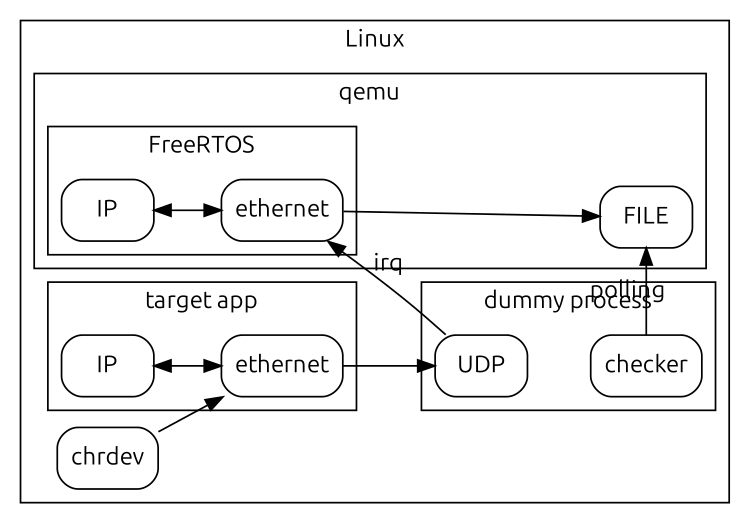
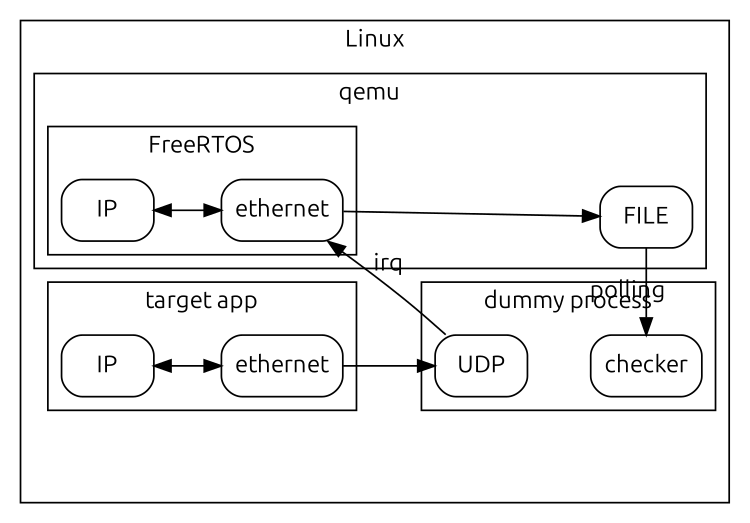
(646, 300) -> (646, 293)
(108, 458) -> none
